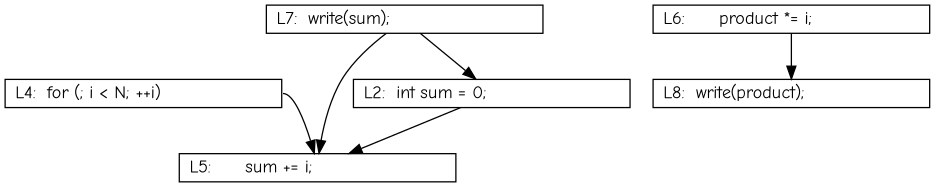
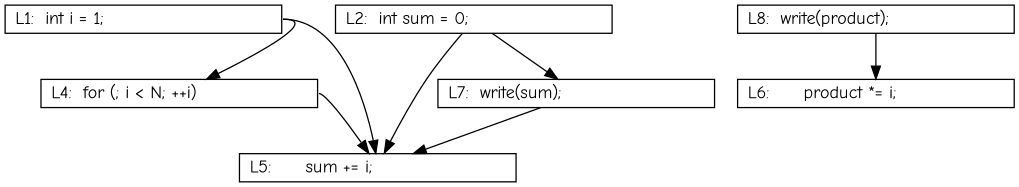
none -> (143, 19)
(791, 50) -> (876, 50)
(443, 52) -> (519, 52)
